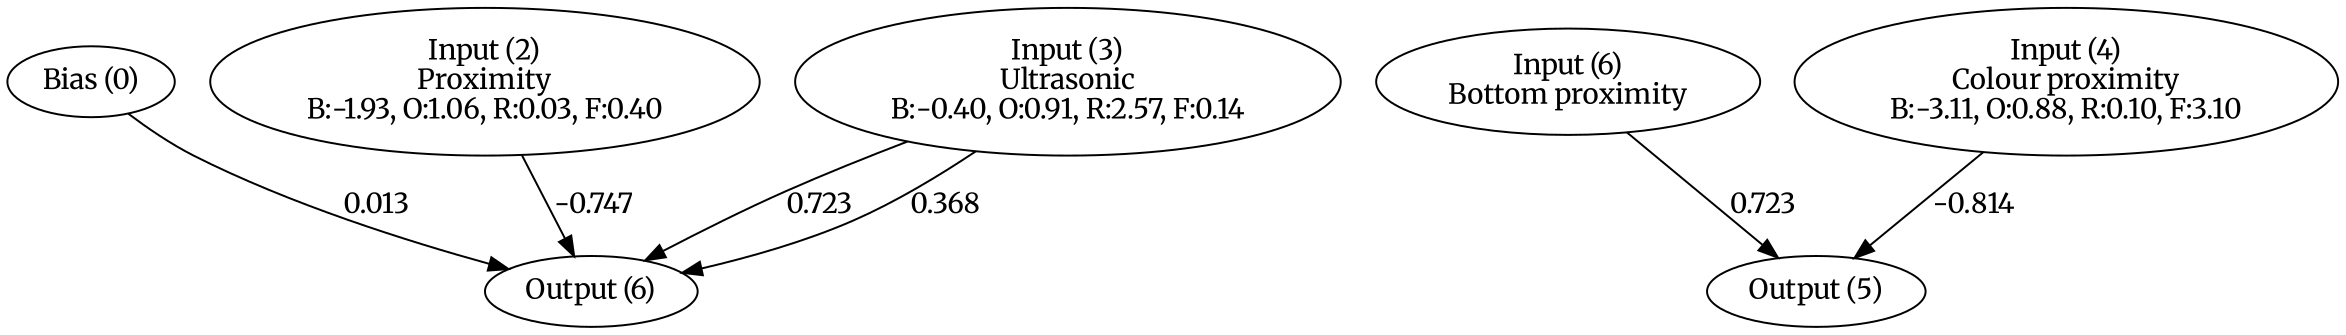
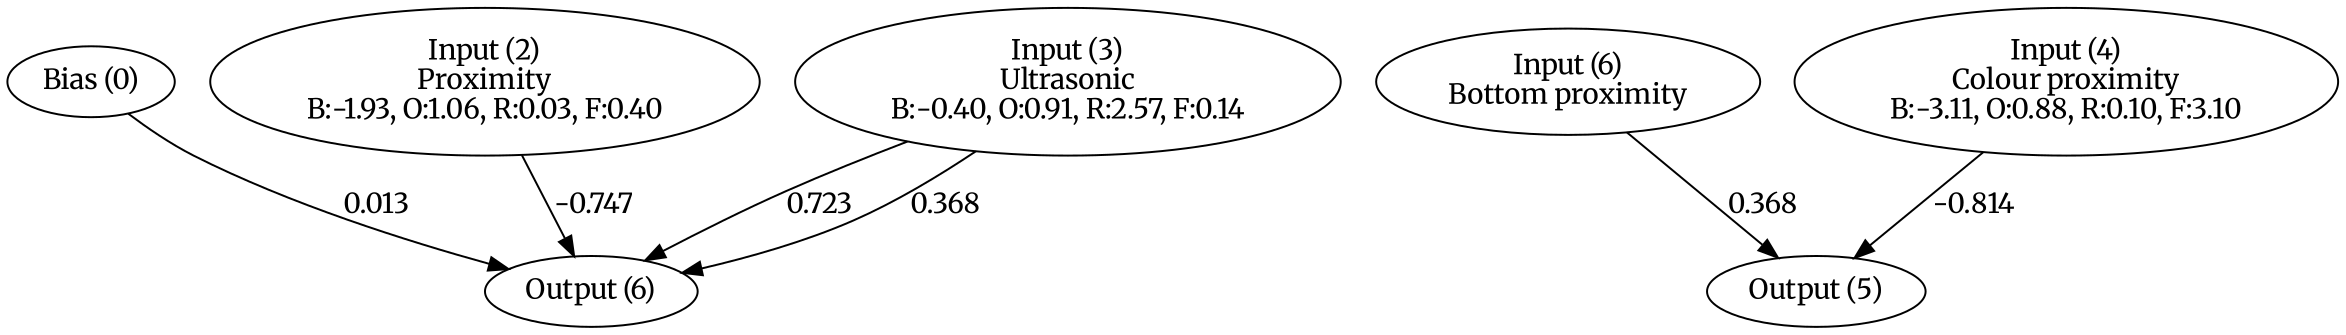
(1763, 206) -> (1763, 206)
